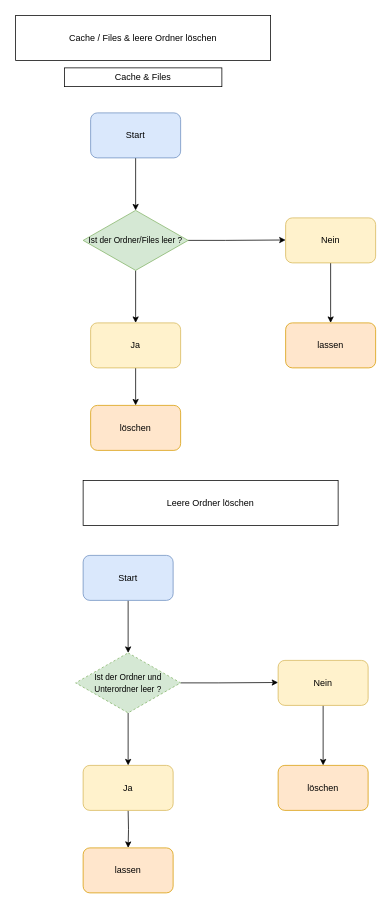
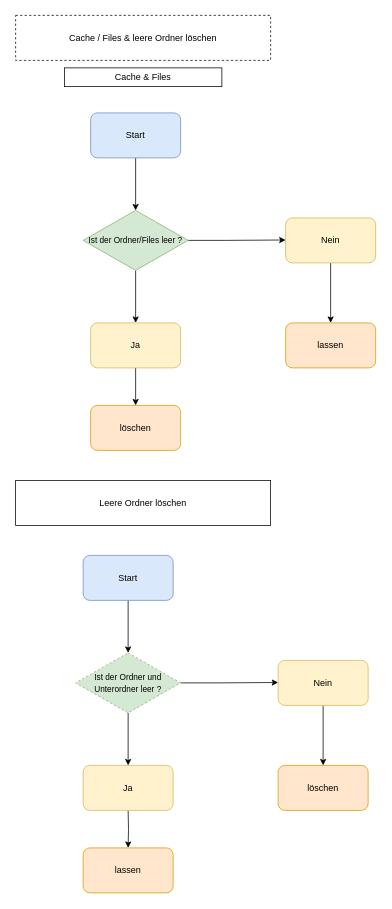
(143, 38) -> (143, 38)
(210, 503) -> (143, 503)
